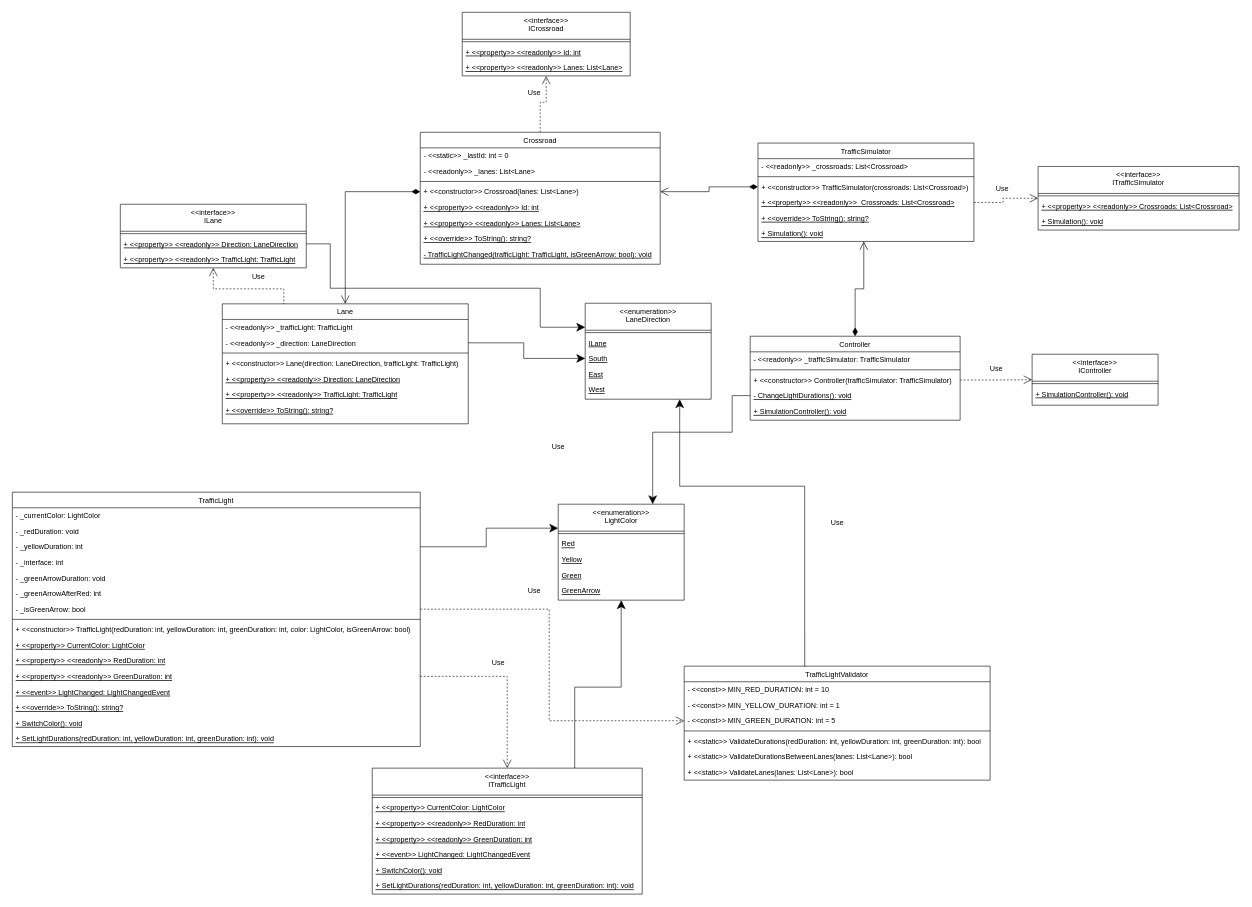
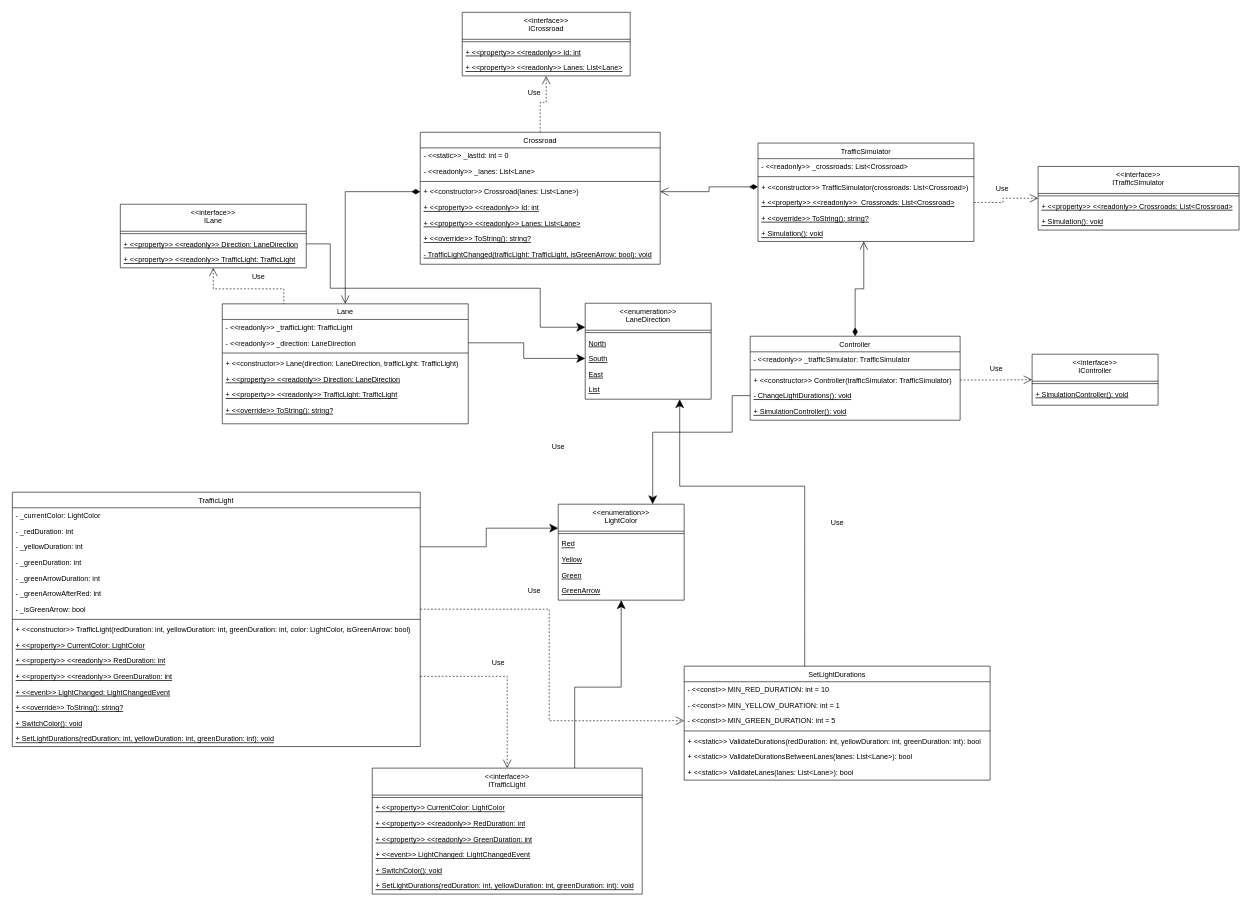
(599, 343) -> (599, 343)
(597, 390) -> (596, 390)
(51, 532) -> (49, 532)
(45, 563) -> (53, 563)
(65, 578) -> (63, 578)
(837, 674) -> (837, 674)
